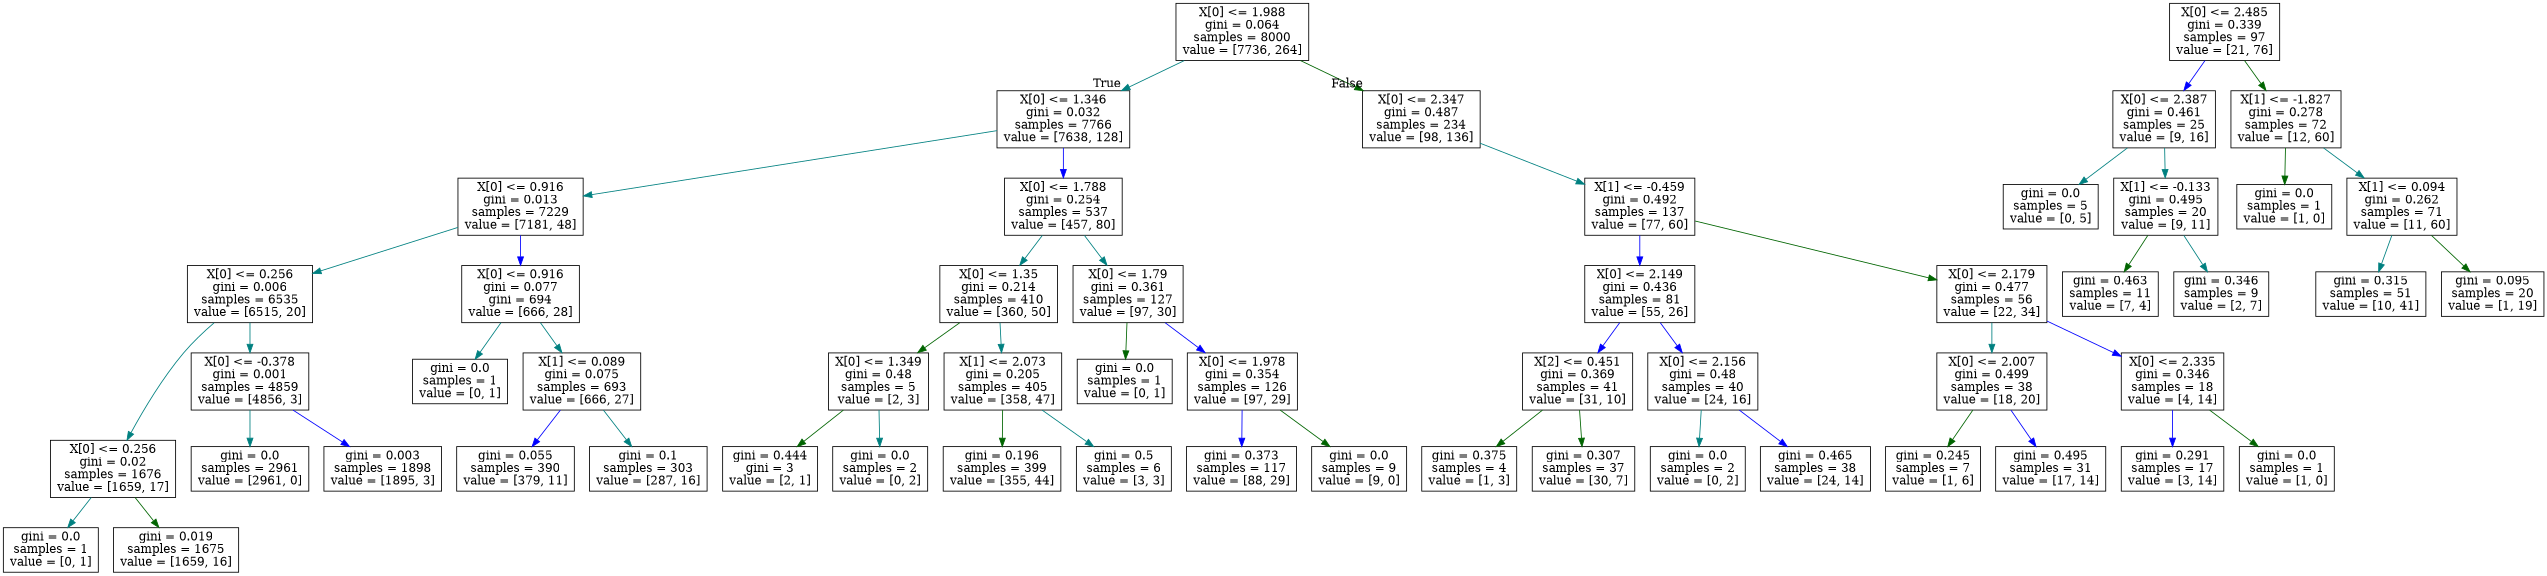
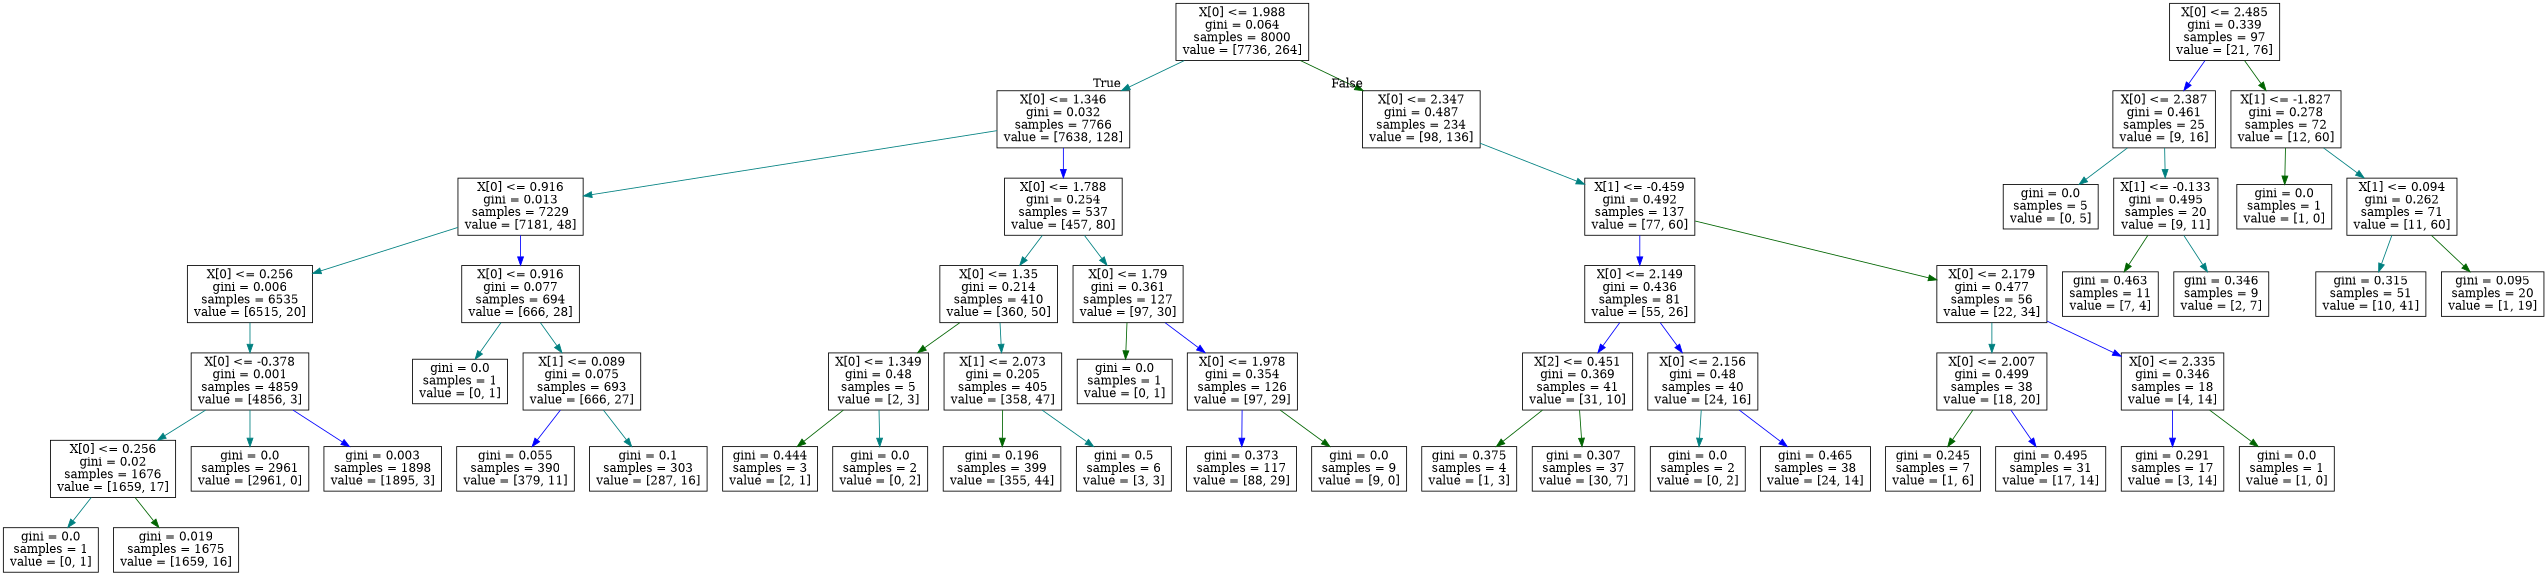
(521, 294) -> (521, 294)
(167, 374) -> (185, 423)
(770, 469) -> (770, 469)
